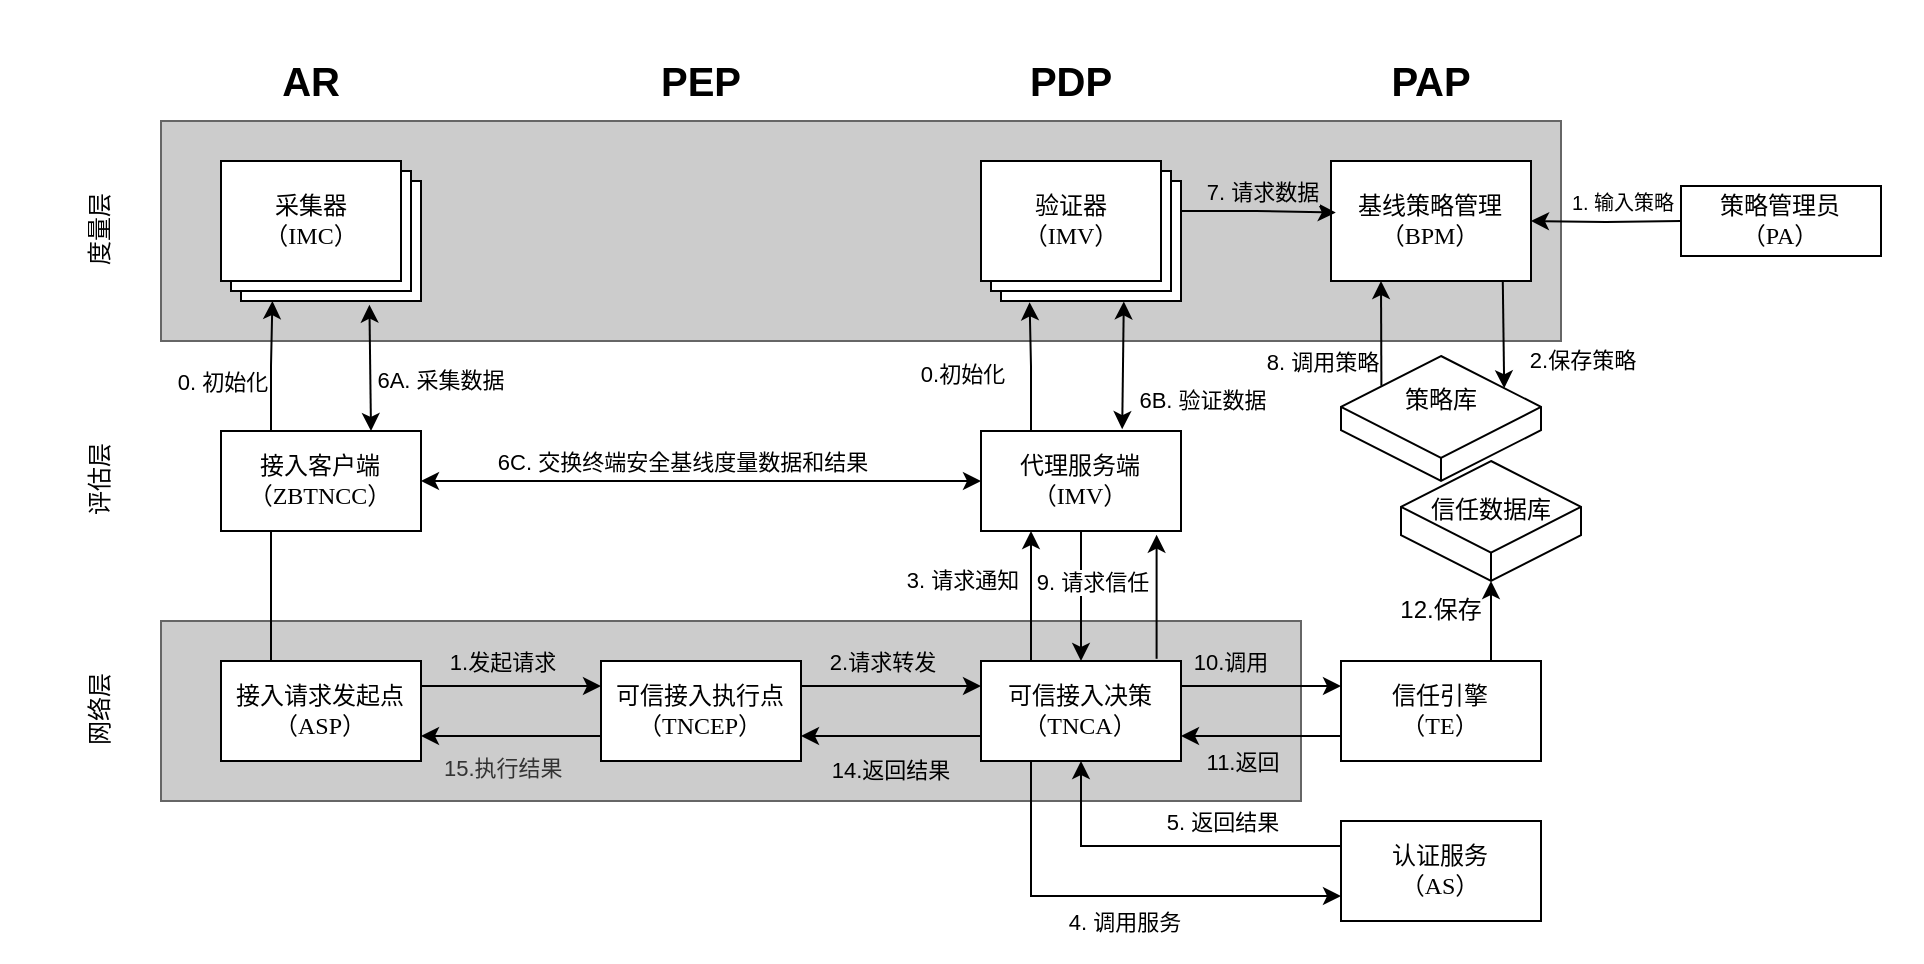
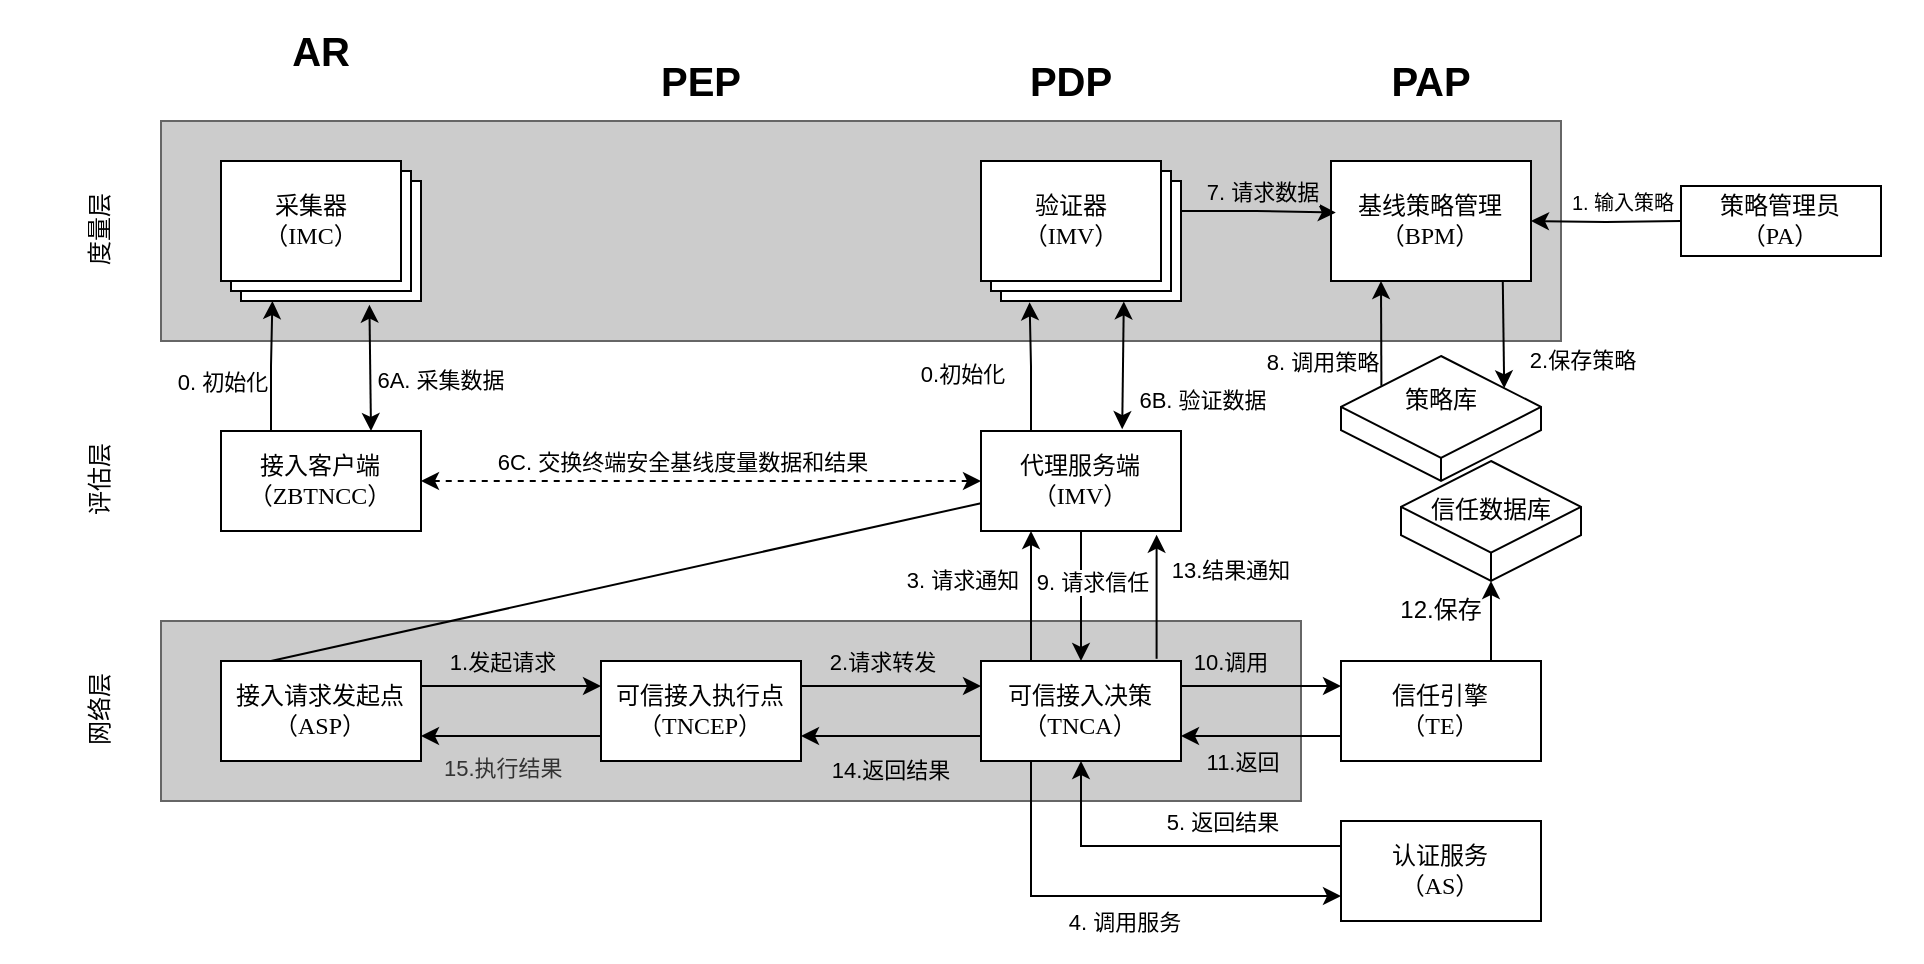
(311, 81) -> (321, 51)
(699, 481) -> (699, 481)
none -> (1231, 571)
(271, 596) -> (626, 582)
